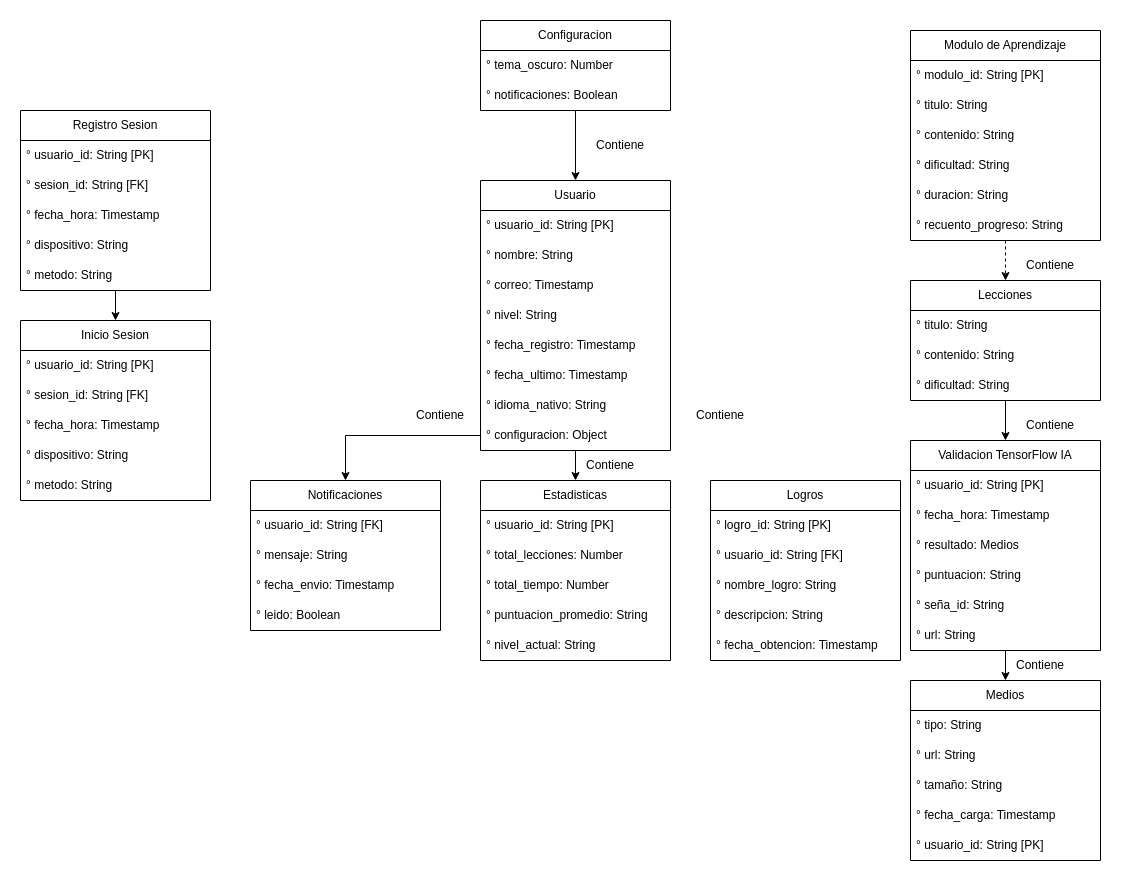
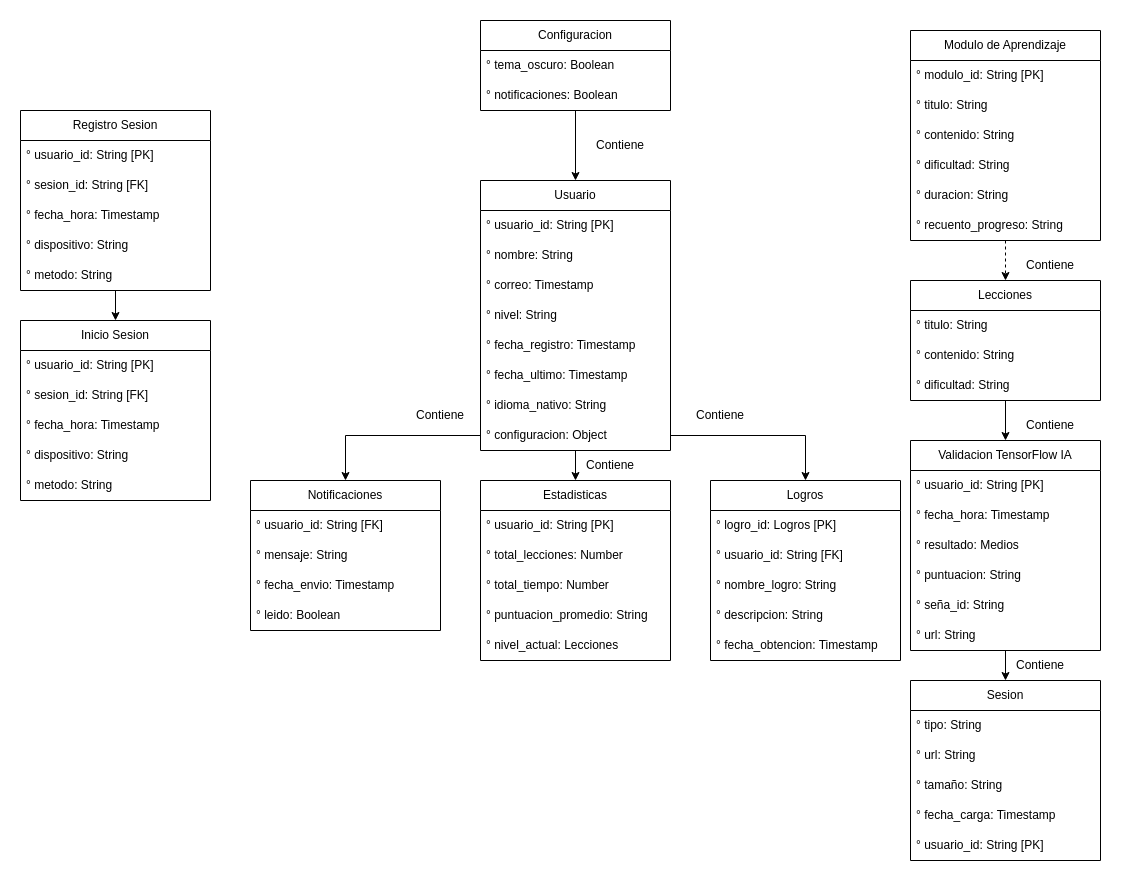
(552, 66) -> (554, 66)
none -> (758, 436)
(783, 526) -> (784, 526)
(550, 646) -> (560, 646)
(1006, 696) -> (1006, 696)
